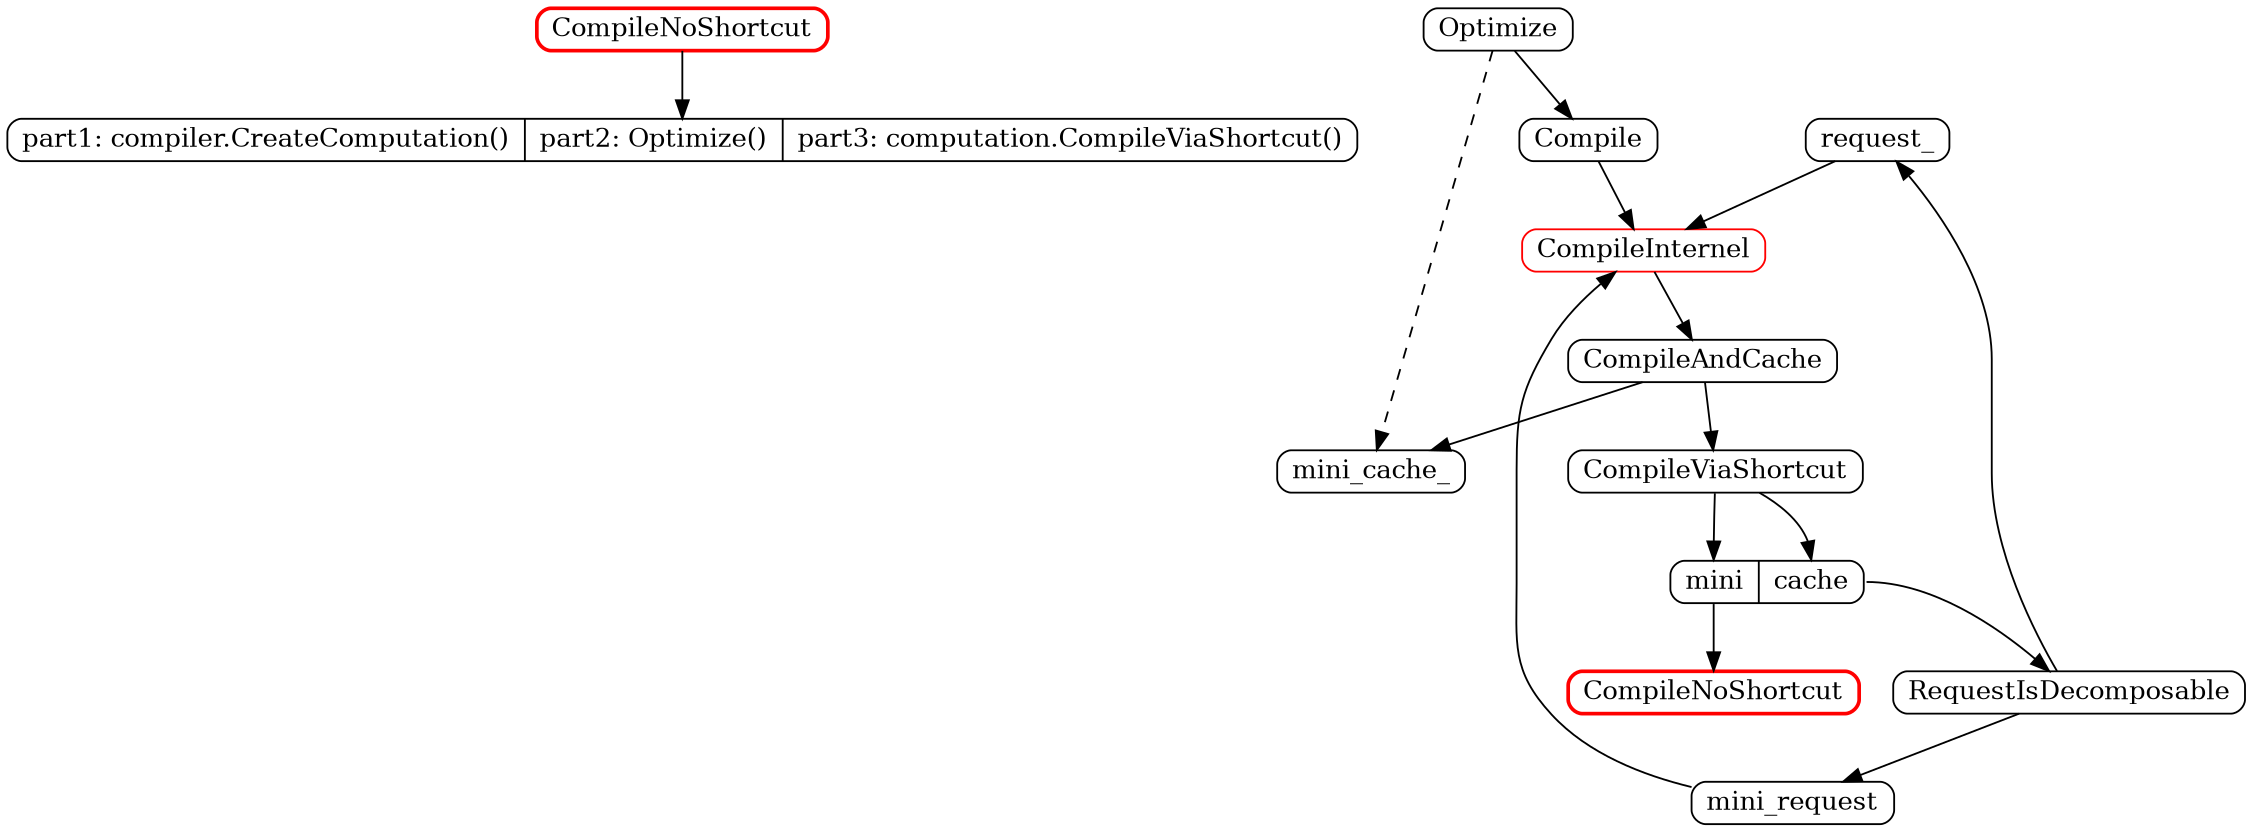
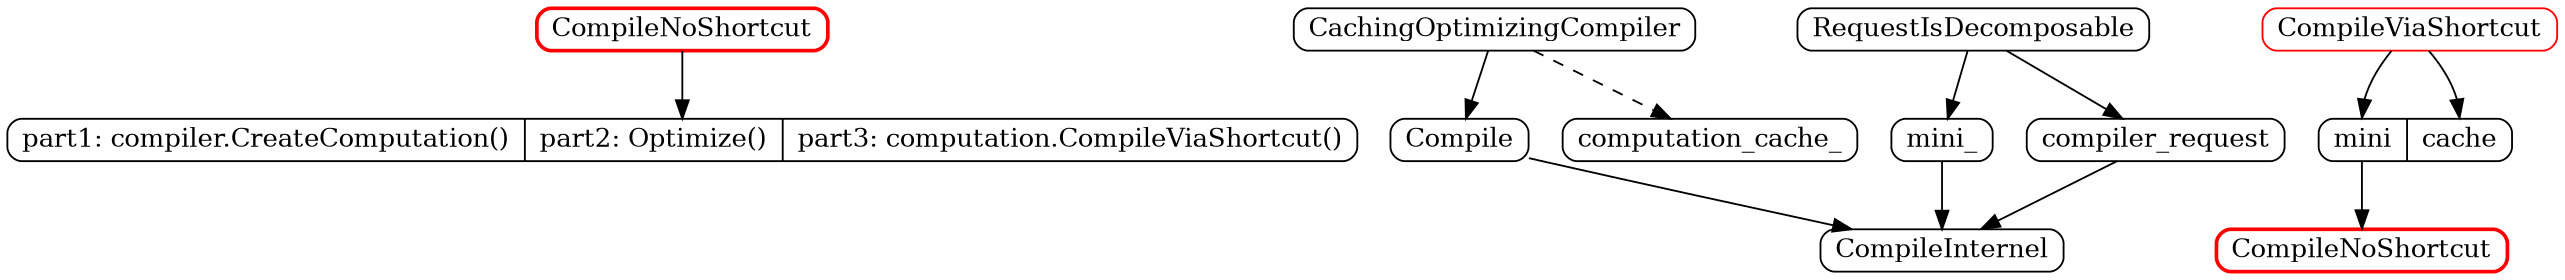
(1498, 29) -> (1495, 29)
(1878, 140) -> (1942, 140)
(1644, 250) -> (1942, 250)
(1703, 361) -> none
(1371, 471) -> (1710, 140)
(1716, 471) -> (2410, 29)
(1957, 606) -> none
(1793, 803) -> (2156, 140)
